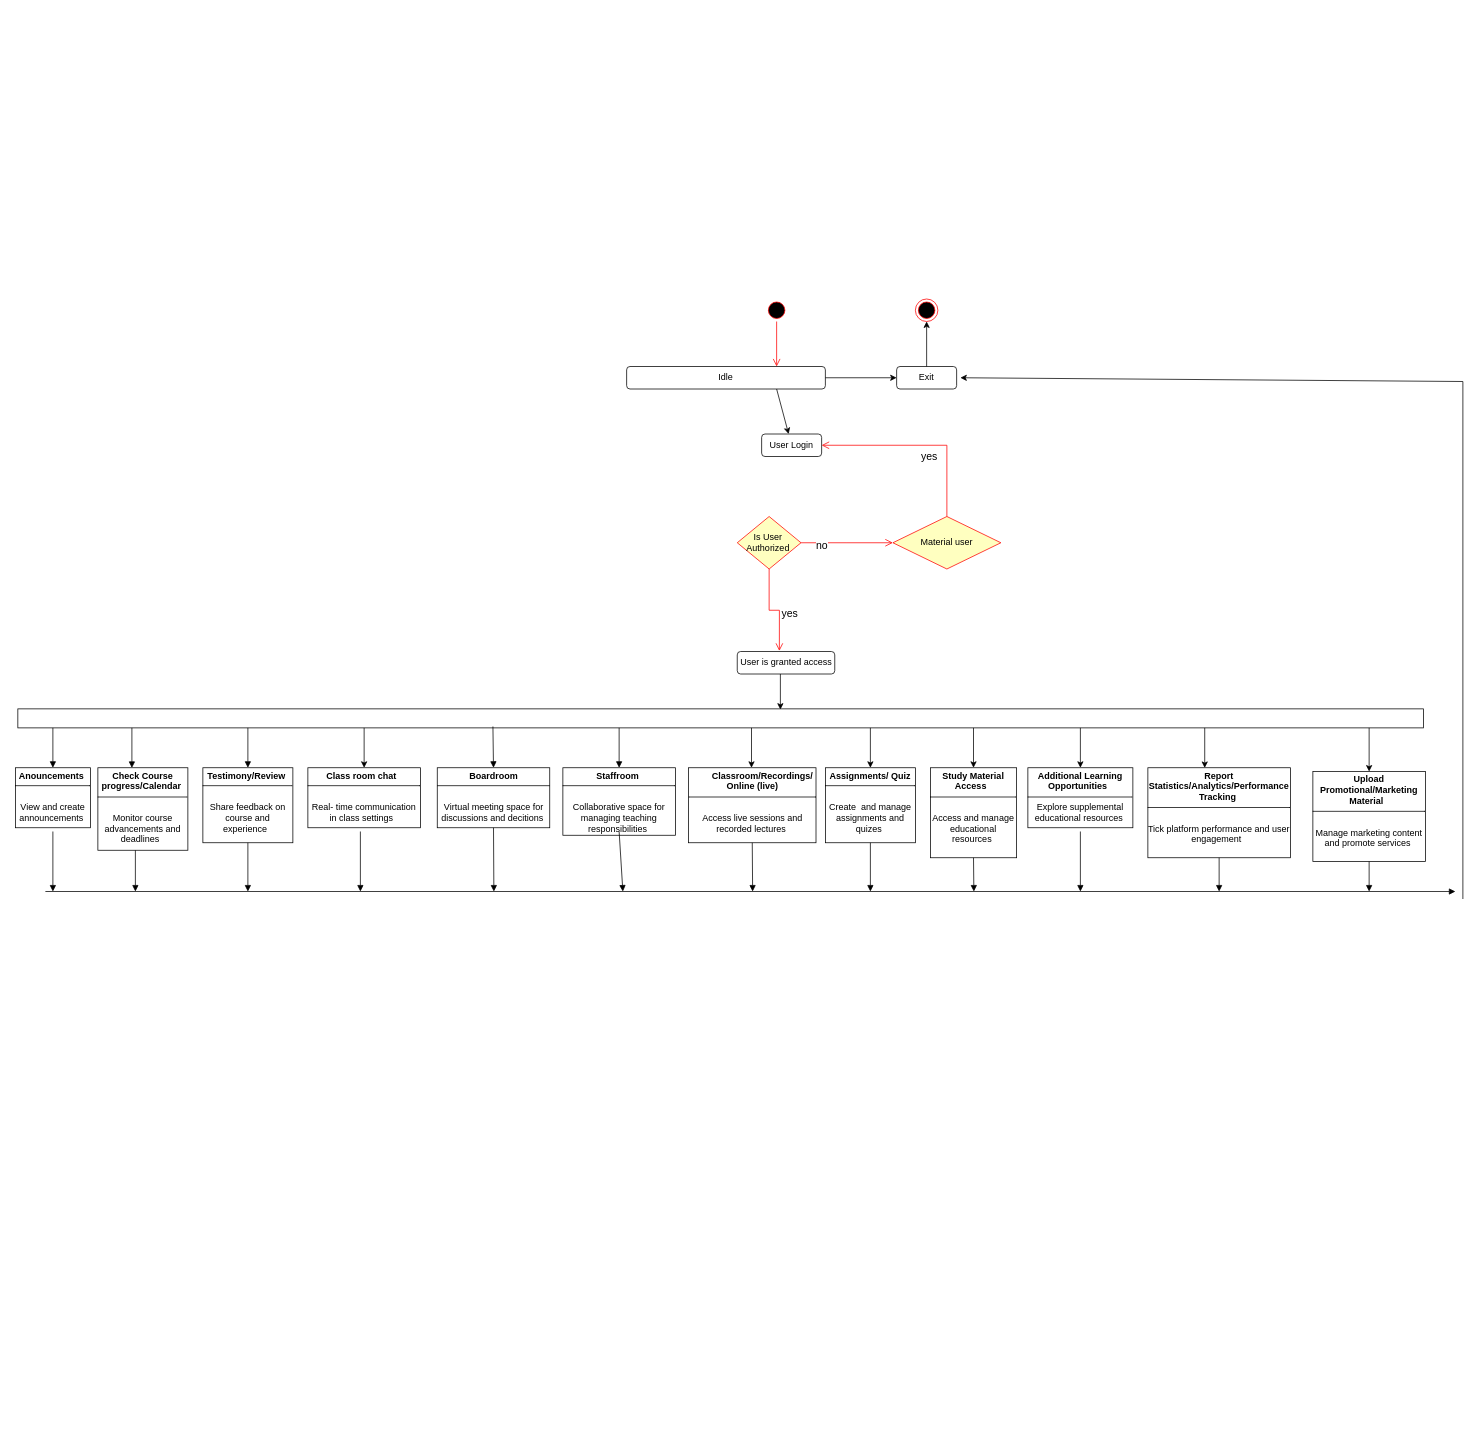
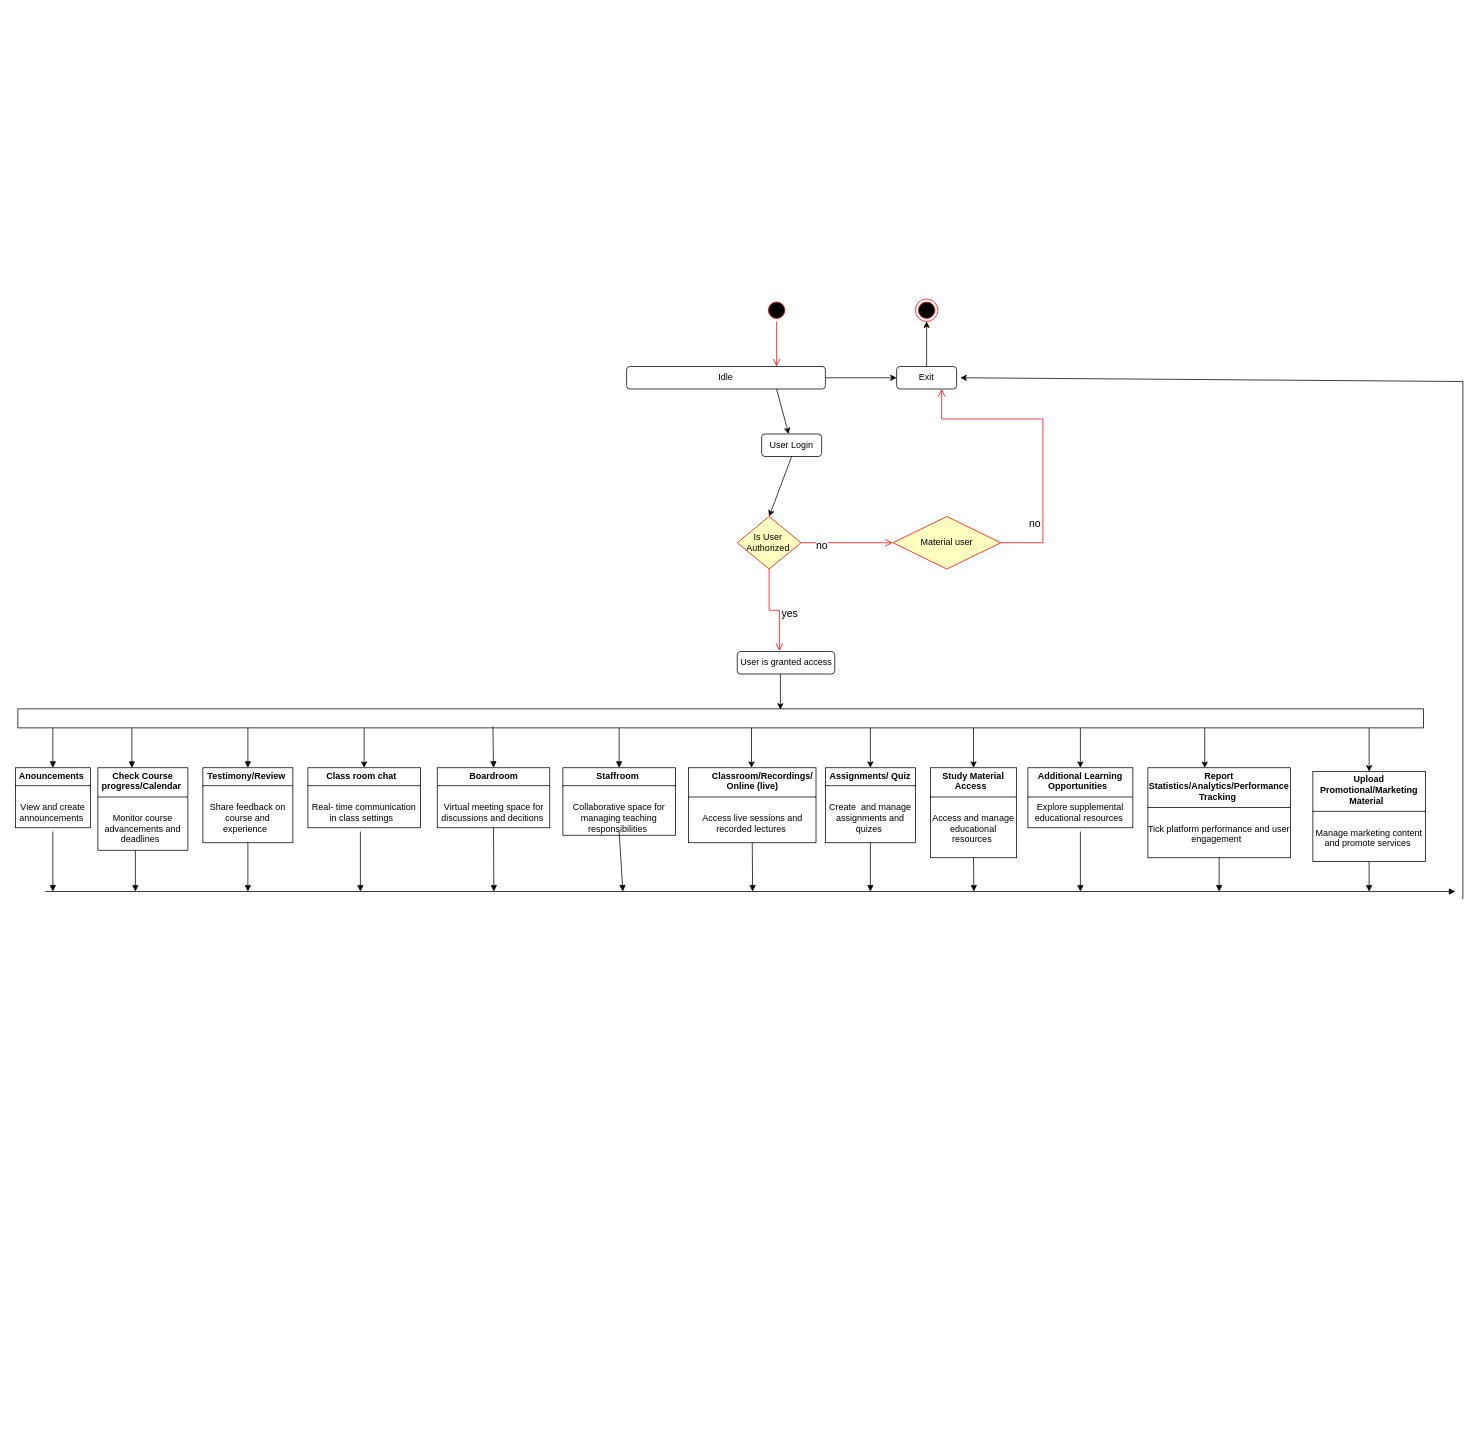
(921, 445) -> none
none -> (781, 484)
none -> (1043, 500)
